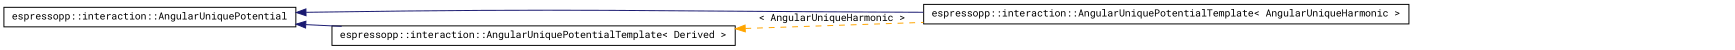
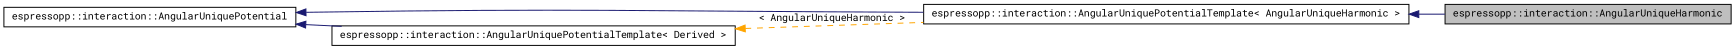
none -> (1588, 14)
